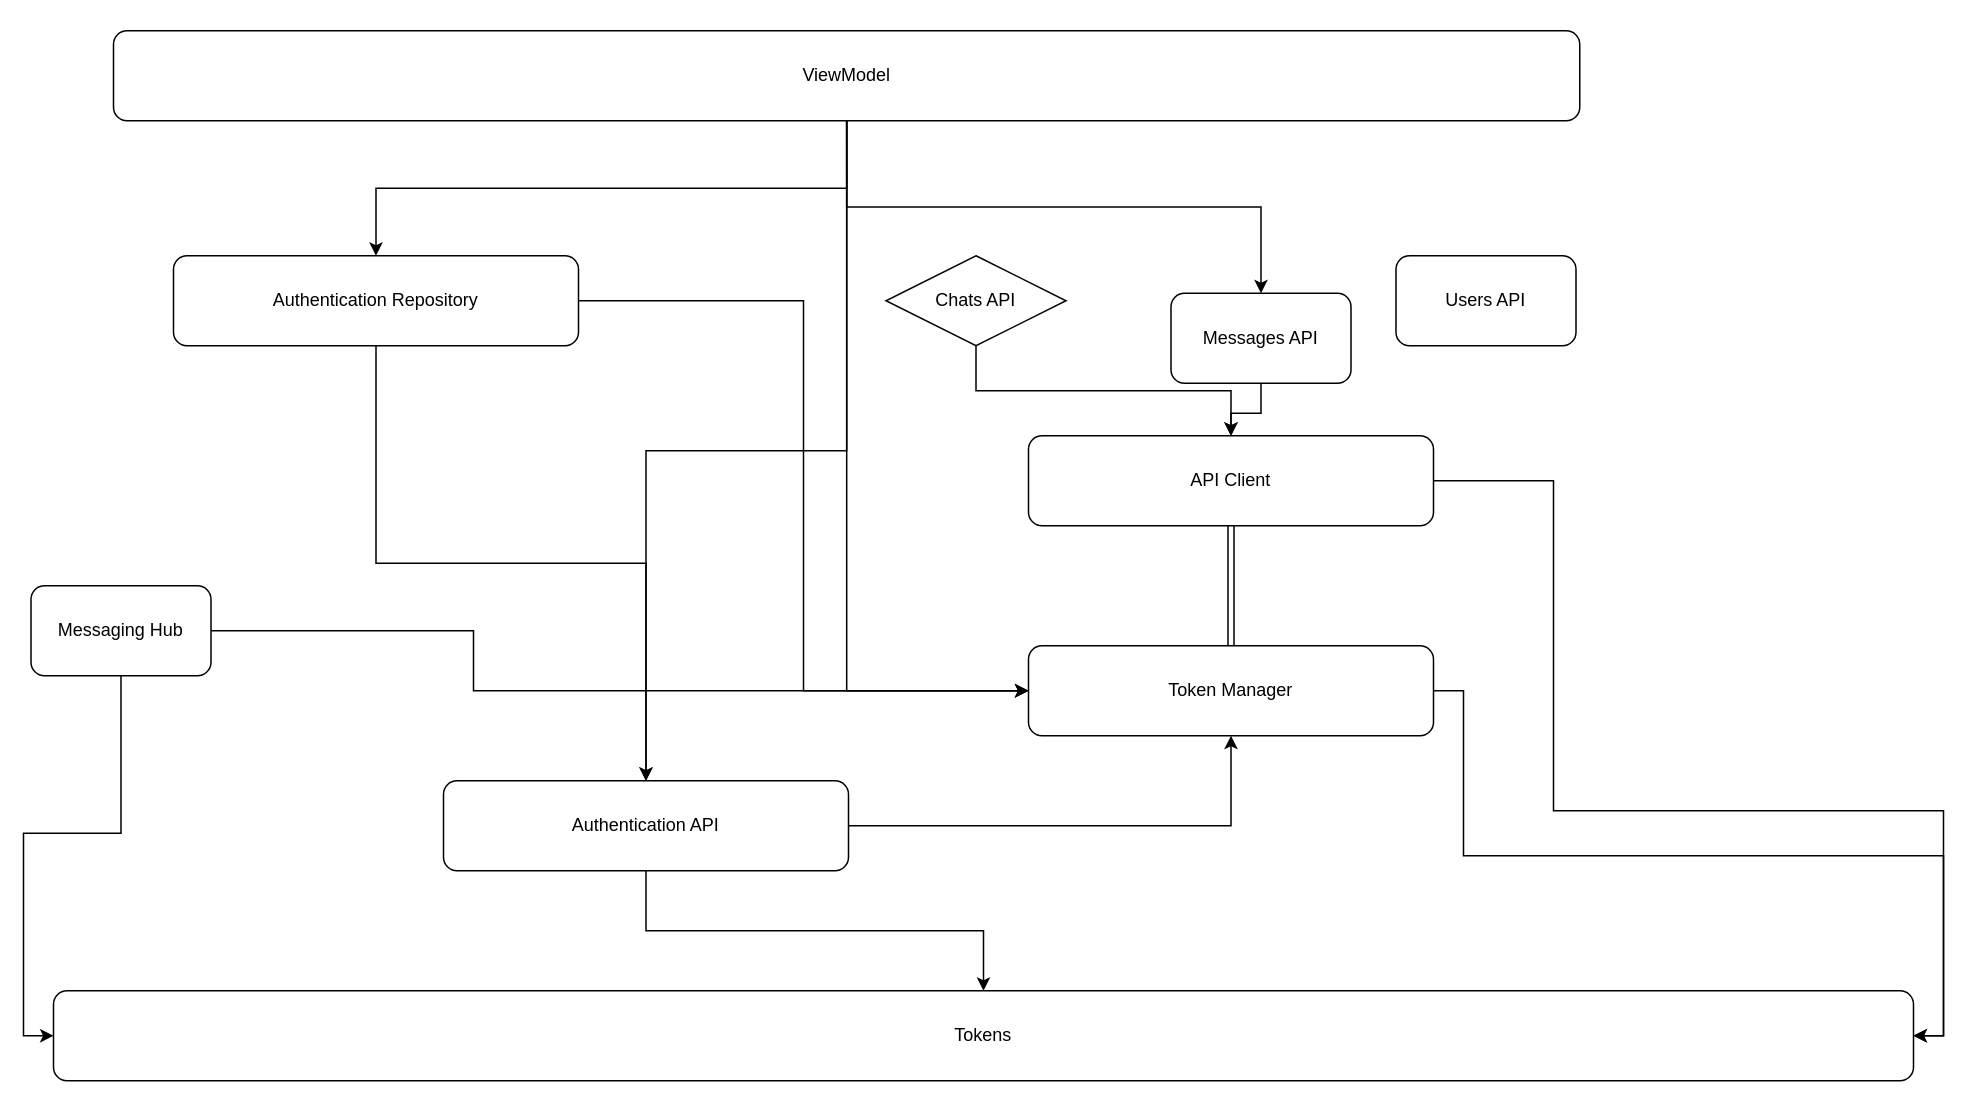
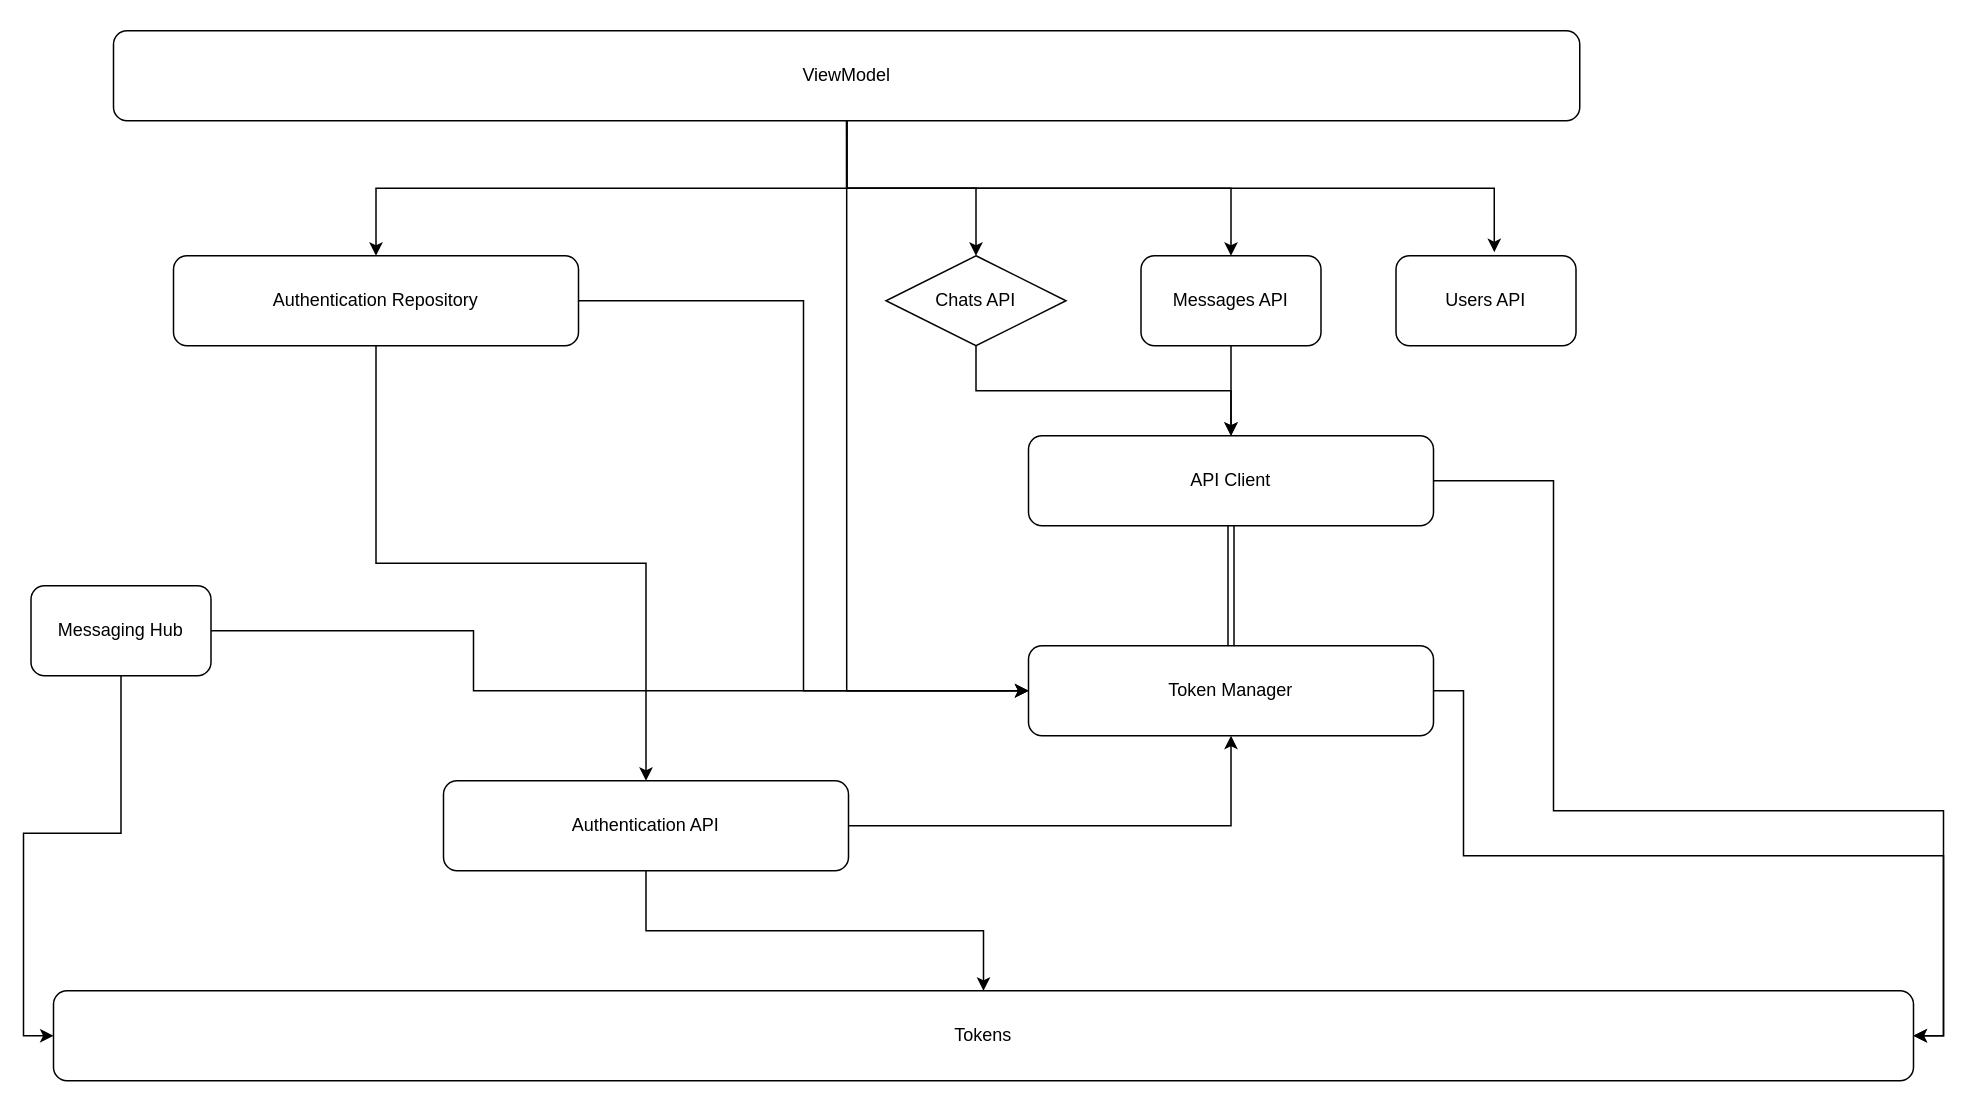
none -> (976, 219)
(1261, 338) -> (1231, 301)
(690, 451) -> (1390, 188)
